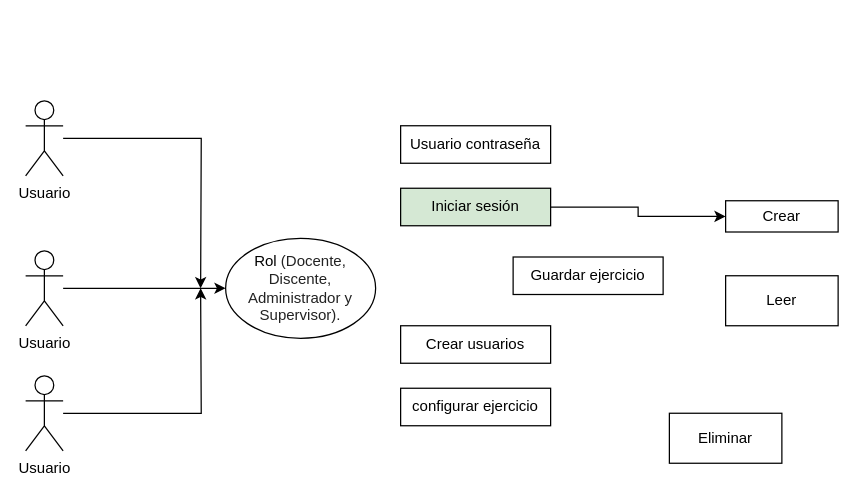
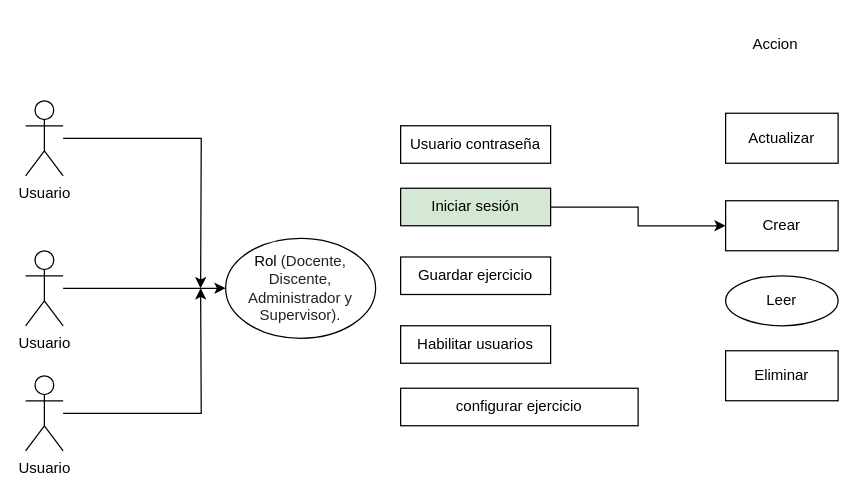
none -> (776, 44)
none -> (782, 138)
(782, 216) -> (782, 226)
(588, 276) -> (476, 276)
(782, 301) -> (782, 301)
(476, 344) -> (476, 344)
(476, 407) -> (519, 407)
(726, 438) -> (782, 376)
